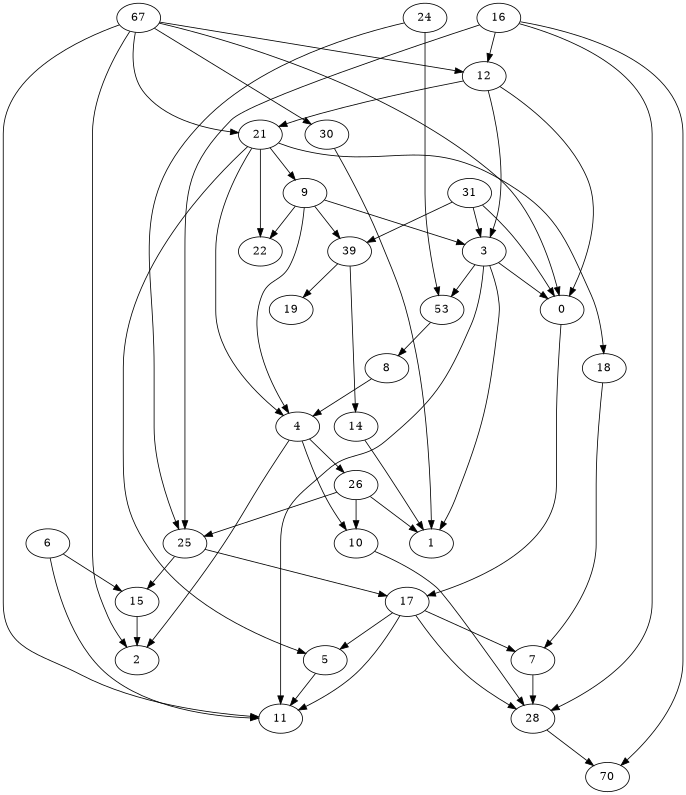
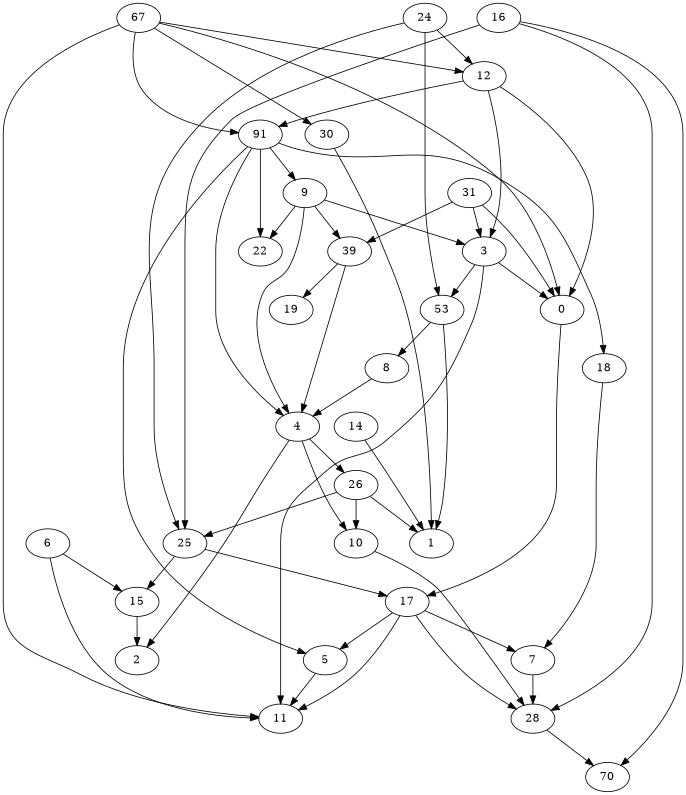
(493, 43) -> (452, 44)
(260, 135) -> (260, 135)
(92, 335) -> none
(353, 335) -> (325, 335)
(487, 397) -> (447, 423)
